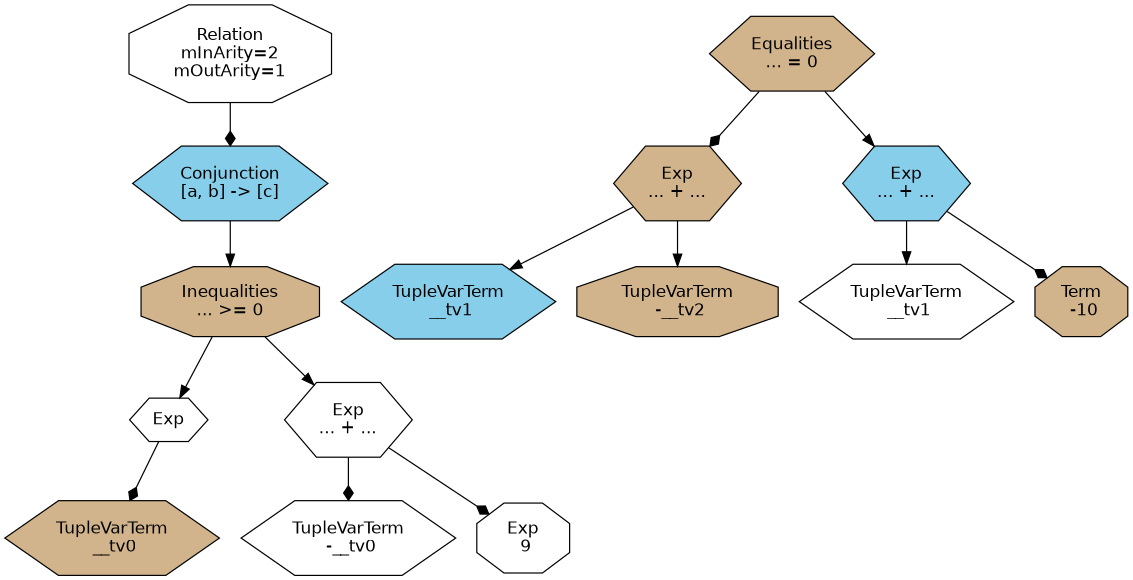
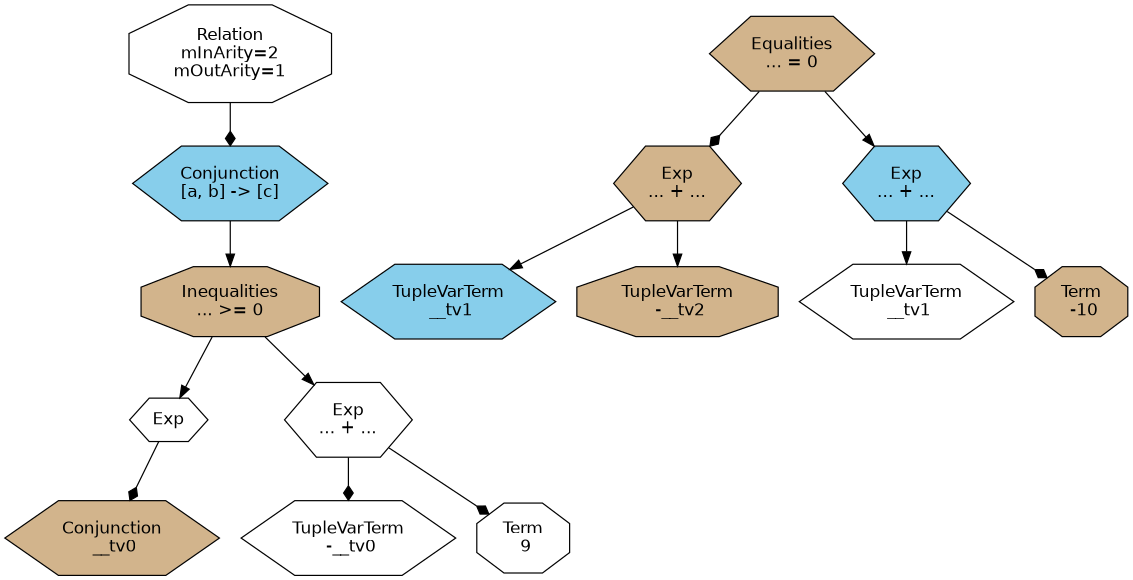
(112, 538) -> (112, 538)
(523, 538) -> (523, 538)
